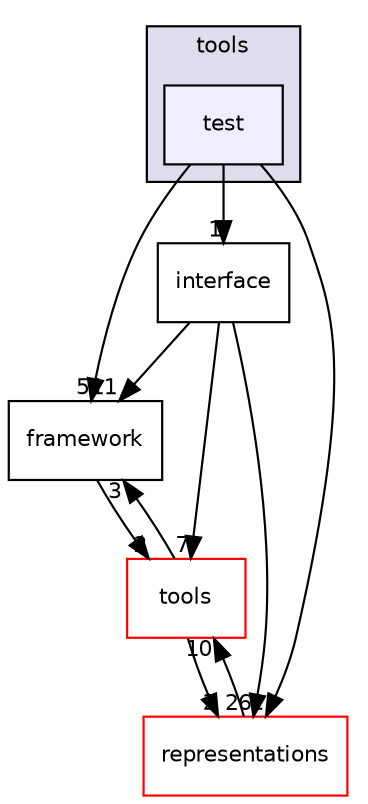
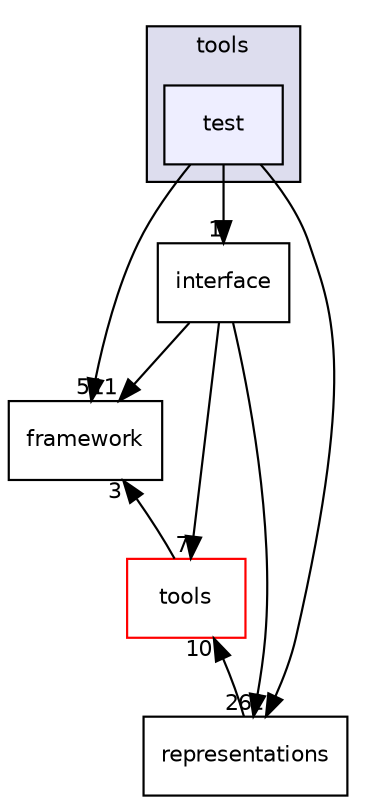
(116, 511) -> none
(198, 668) -> none
(245, 756) -> (245, 756)
